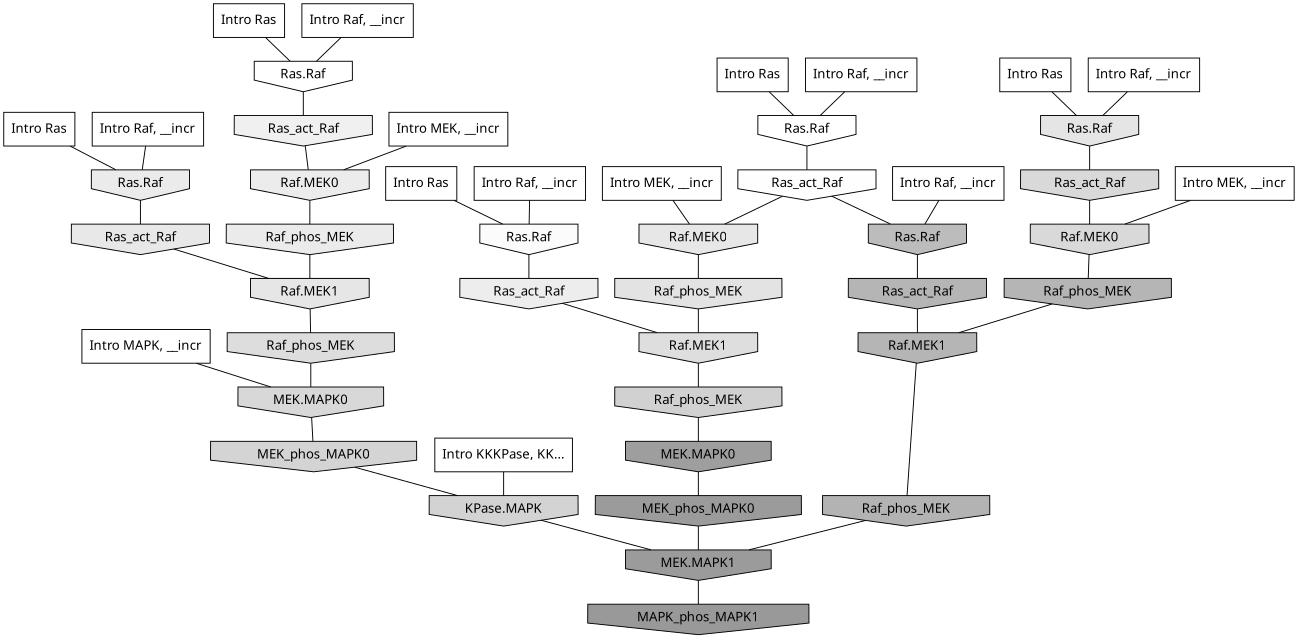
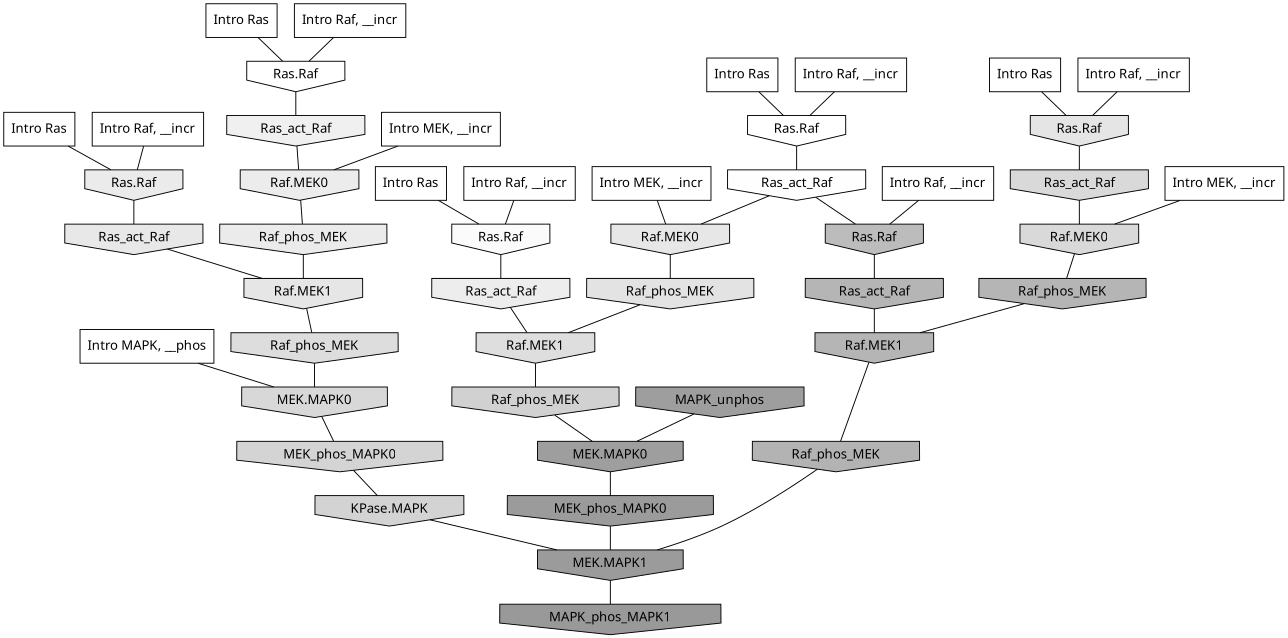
(146, 346) -> (147, 346)
none -> (720, 401)
(504, 455) -> none
